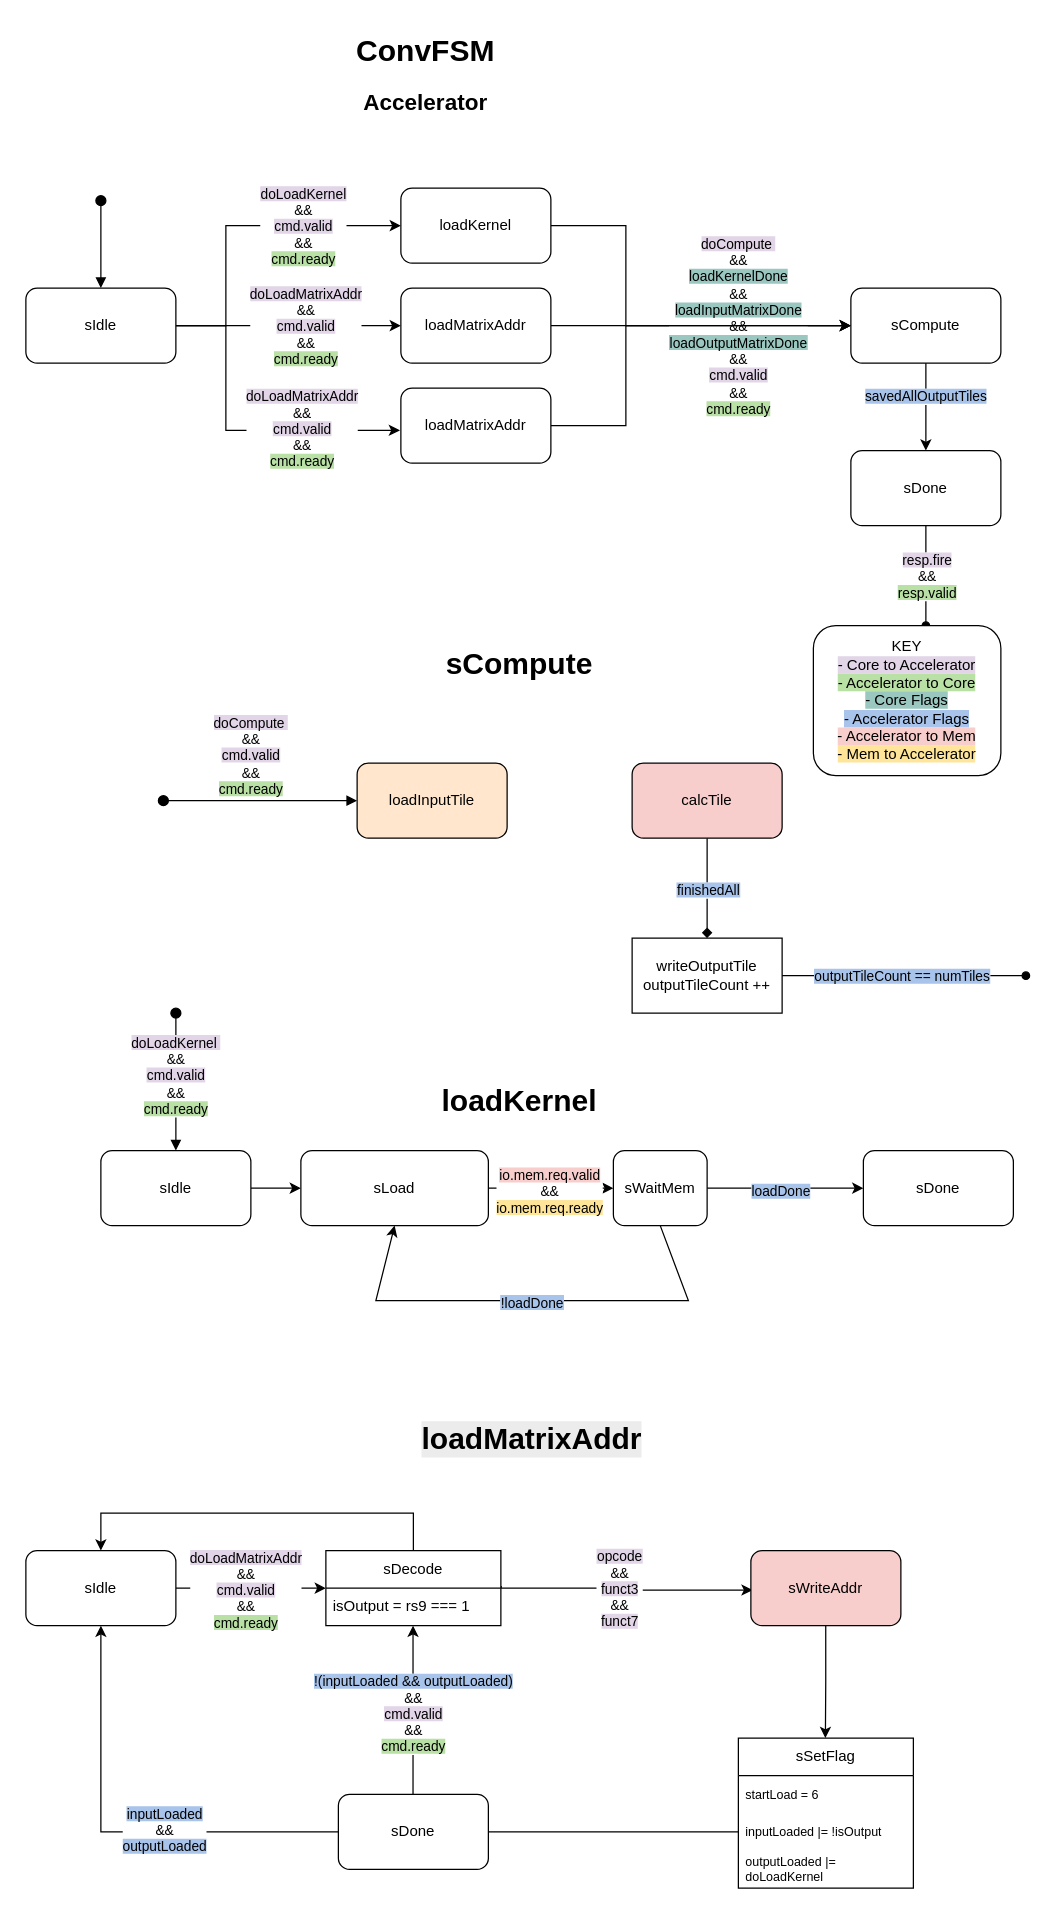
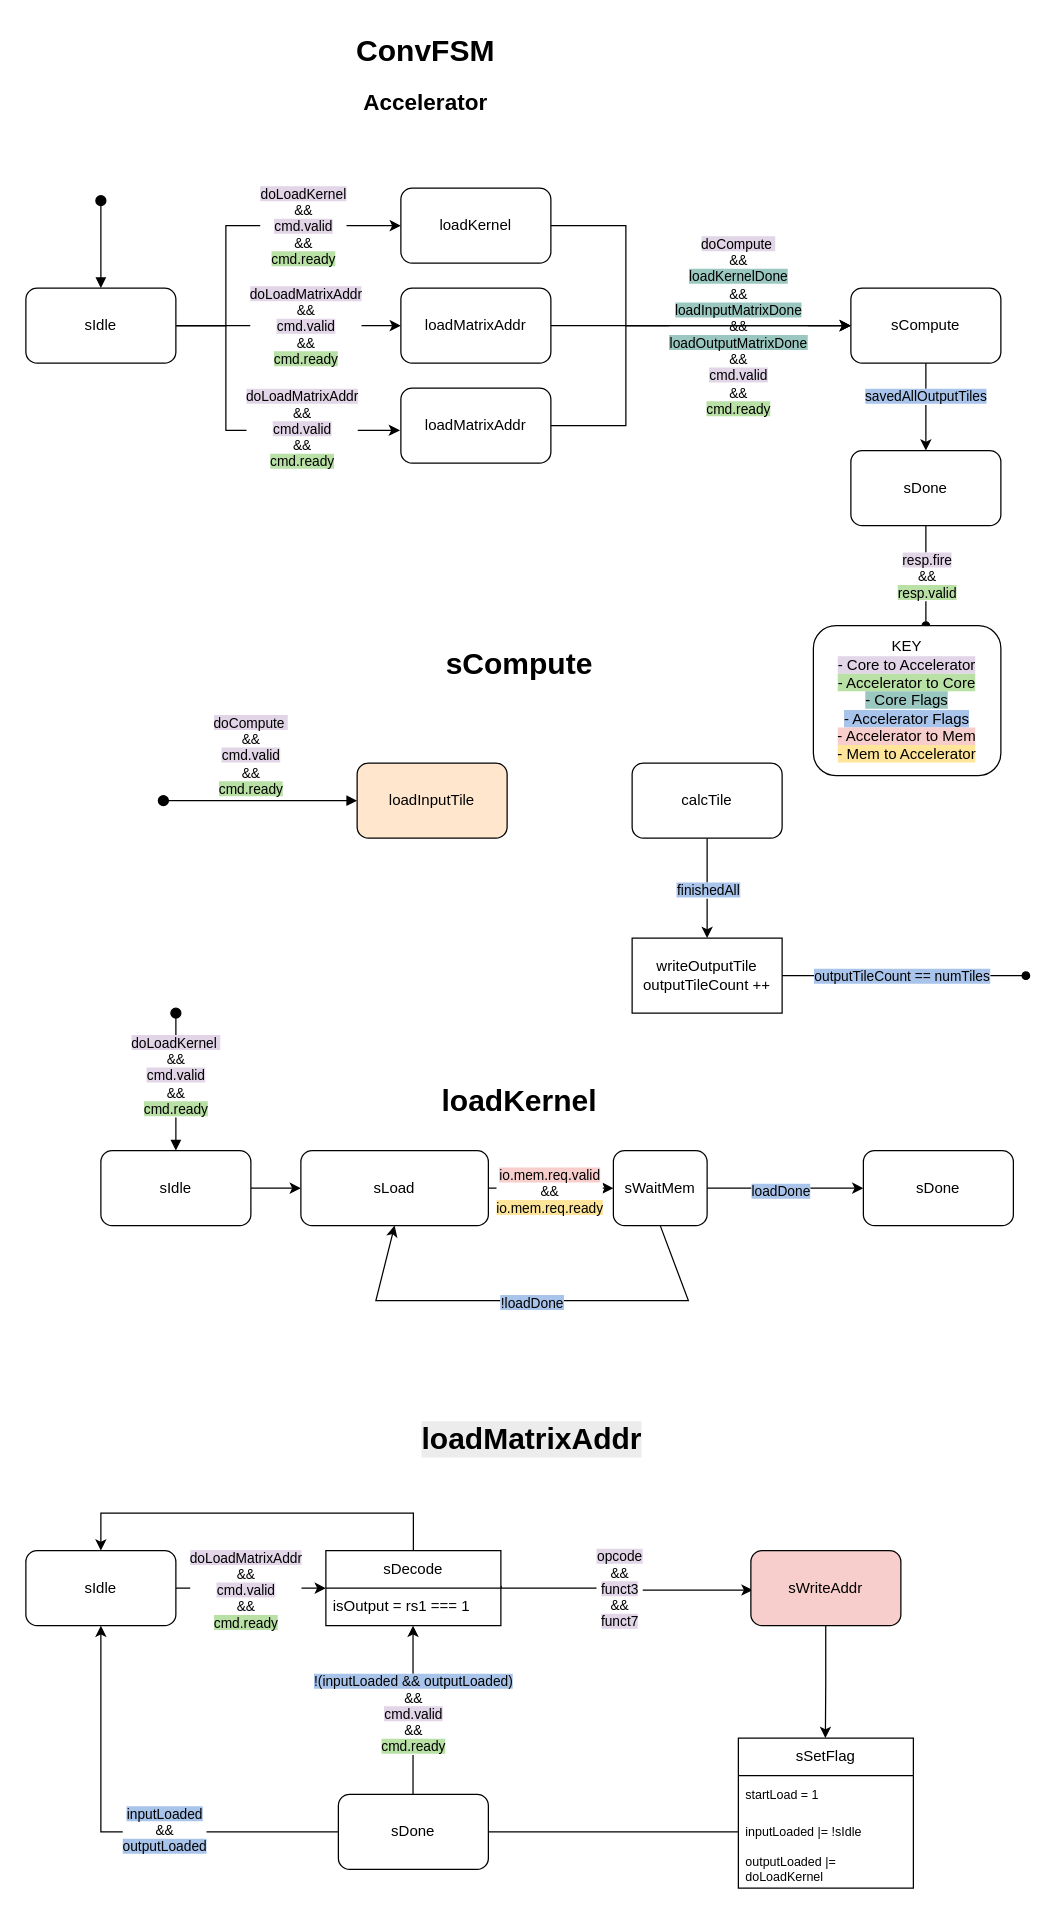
(707, 801) -> (707, 801)
(707, 927) -> (707, 928)
(407, 1607) -> (407, 1607)
(788, 1794) -> (788, 1794)
(820, 1832) -> (809, 1832)
